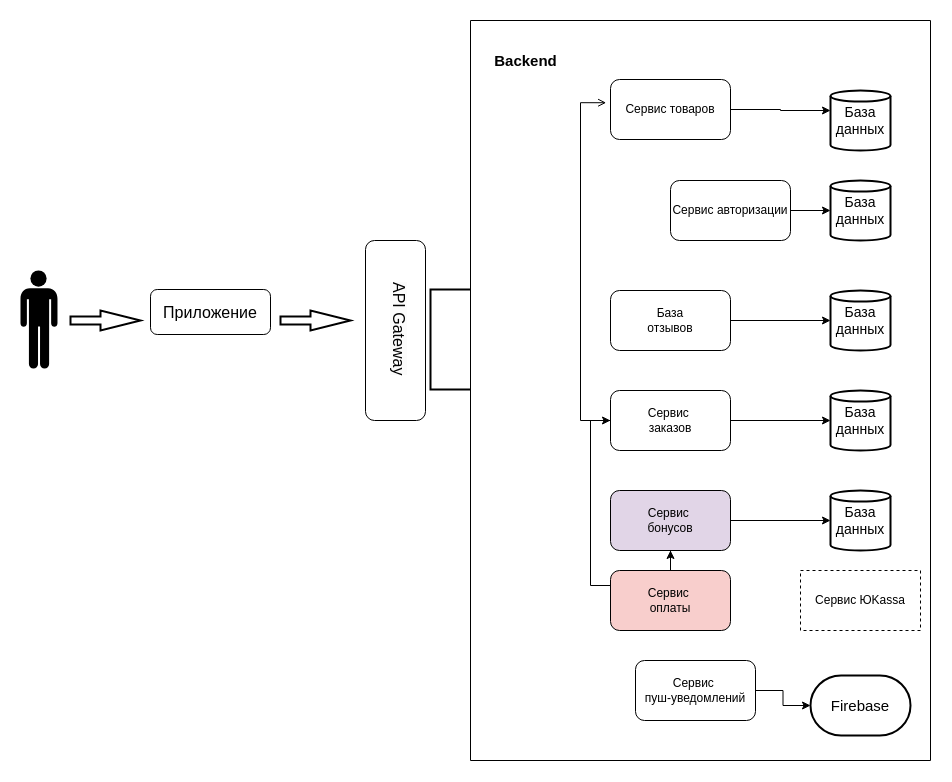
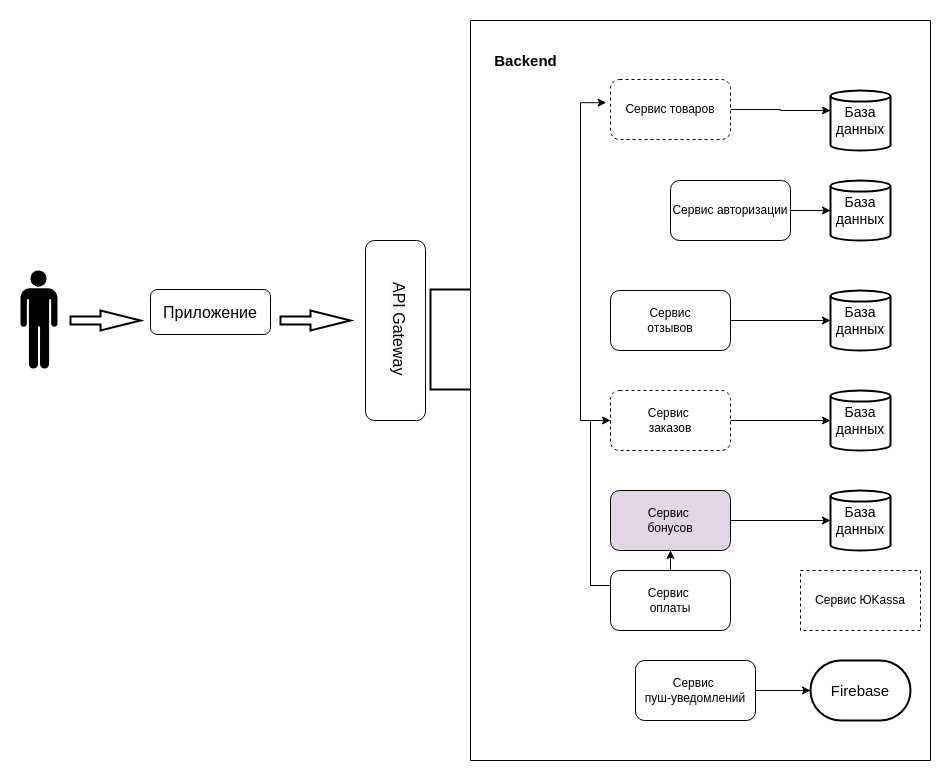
(599, 103) -> (598, 103)
(671, 110) -> (671, 110)
(671, 321) -> (671, 321)
(671, 421) -> (671, 421)
(671, 601) -> (671, 601)
(861, 706) -> (861, 691)
